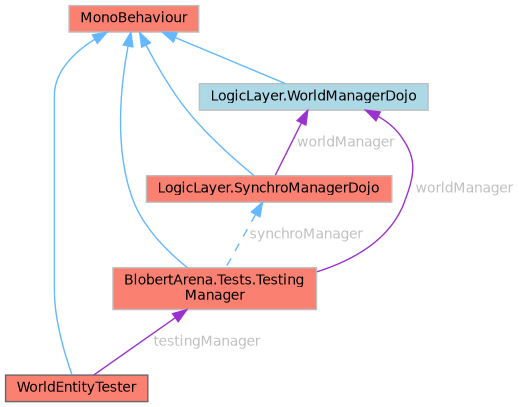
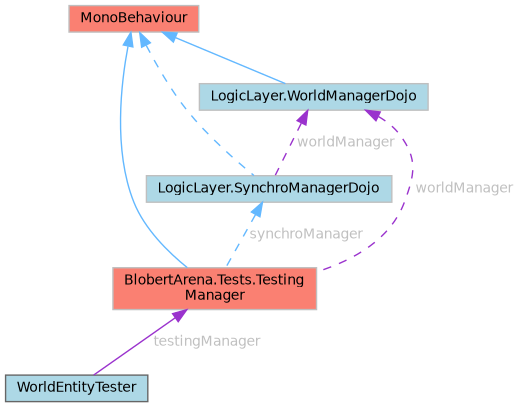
(192, 117) -> (192, 117)
(288, 149) -> (288, 149)
(269, 189) -> (269, 189)
(54, 200) -> none
(401, 209) -> (401, 209)
(77, 388) -> (77, 388)
